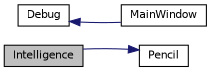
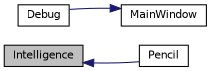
(101, 23) -> (90, 8)
(106, 49) -> (116, 63)
